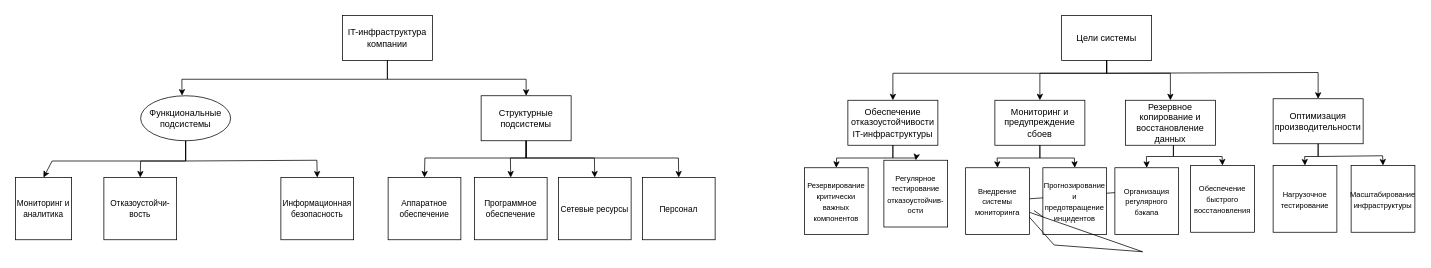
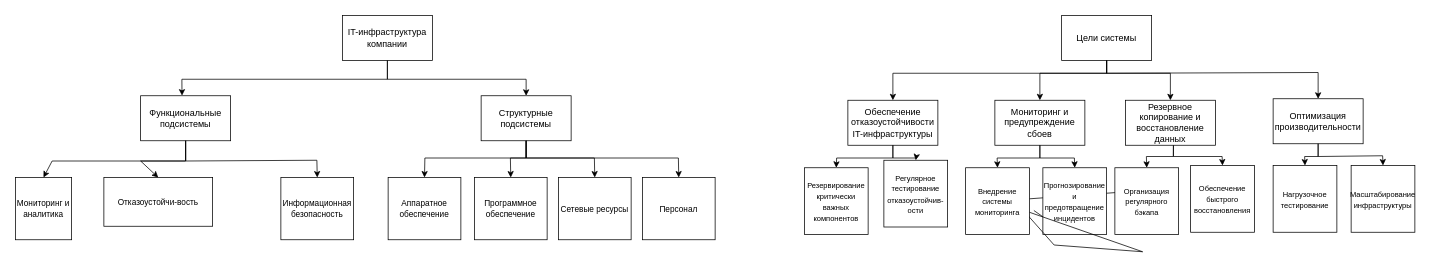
(186, 118) -> (186, 118)
(140, 209) -> (158, 202)
